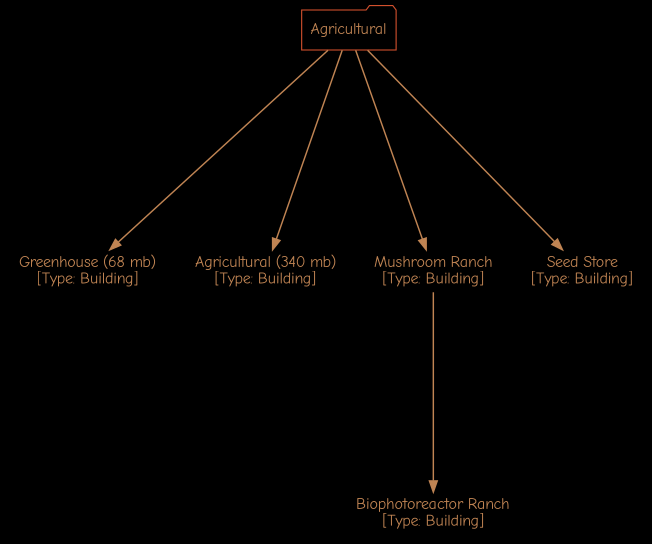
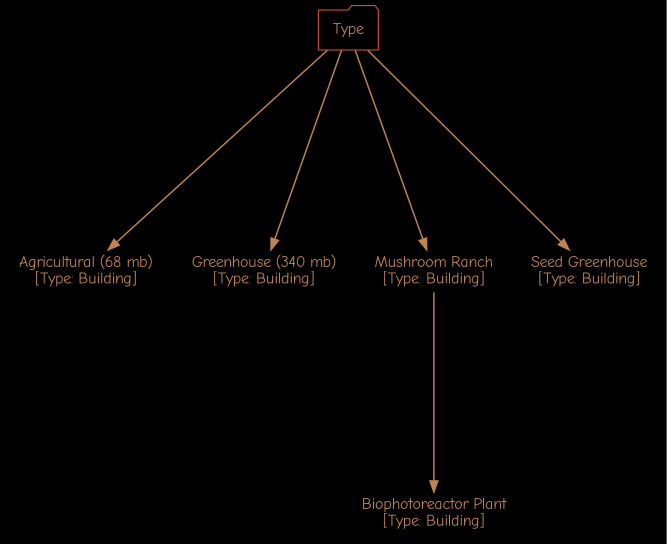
(349, 30) -> (348, 30)
(88, 271) -> (86, 271)
(266, 271) -> (264, 271)
(582, 271) -> (589, 271)
(433, 513) -> (434, 513)
